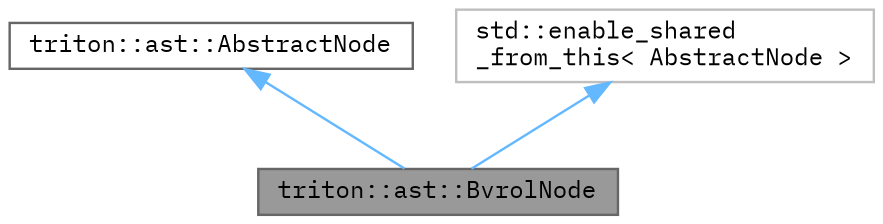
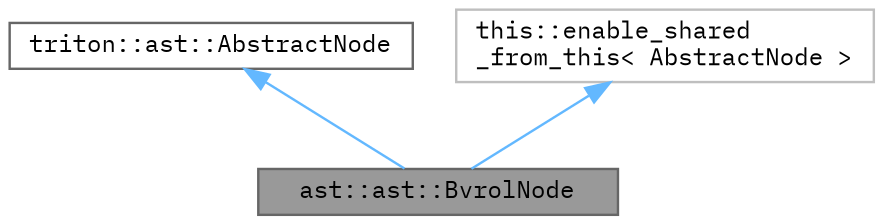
(665, 46) -> (665, 46)
(438, 192) -> (438, 192)
